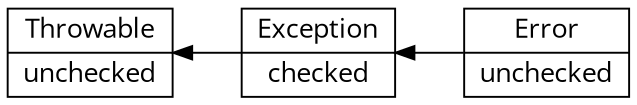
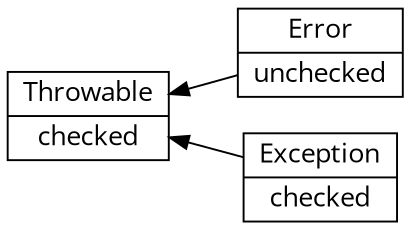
(439, 53) -> (213, 82)
(90, 74) -> (88, 137)
